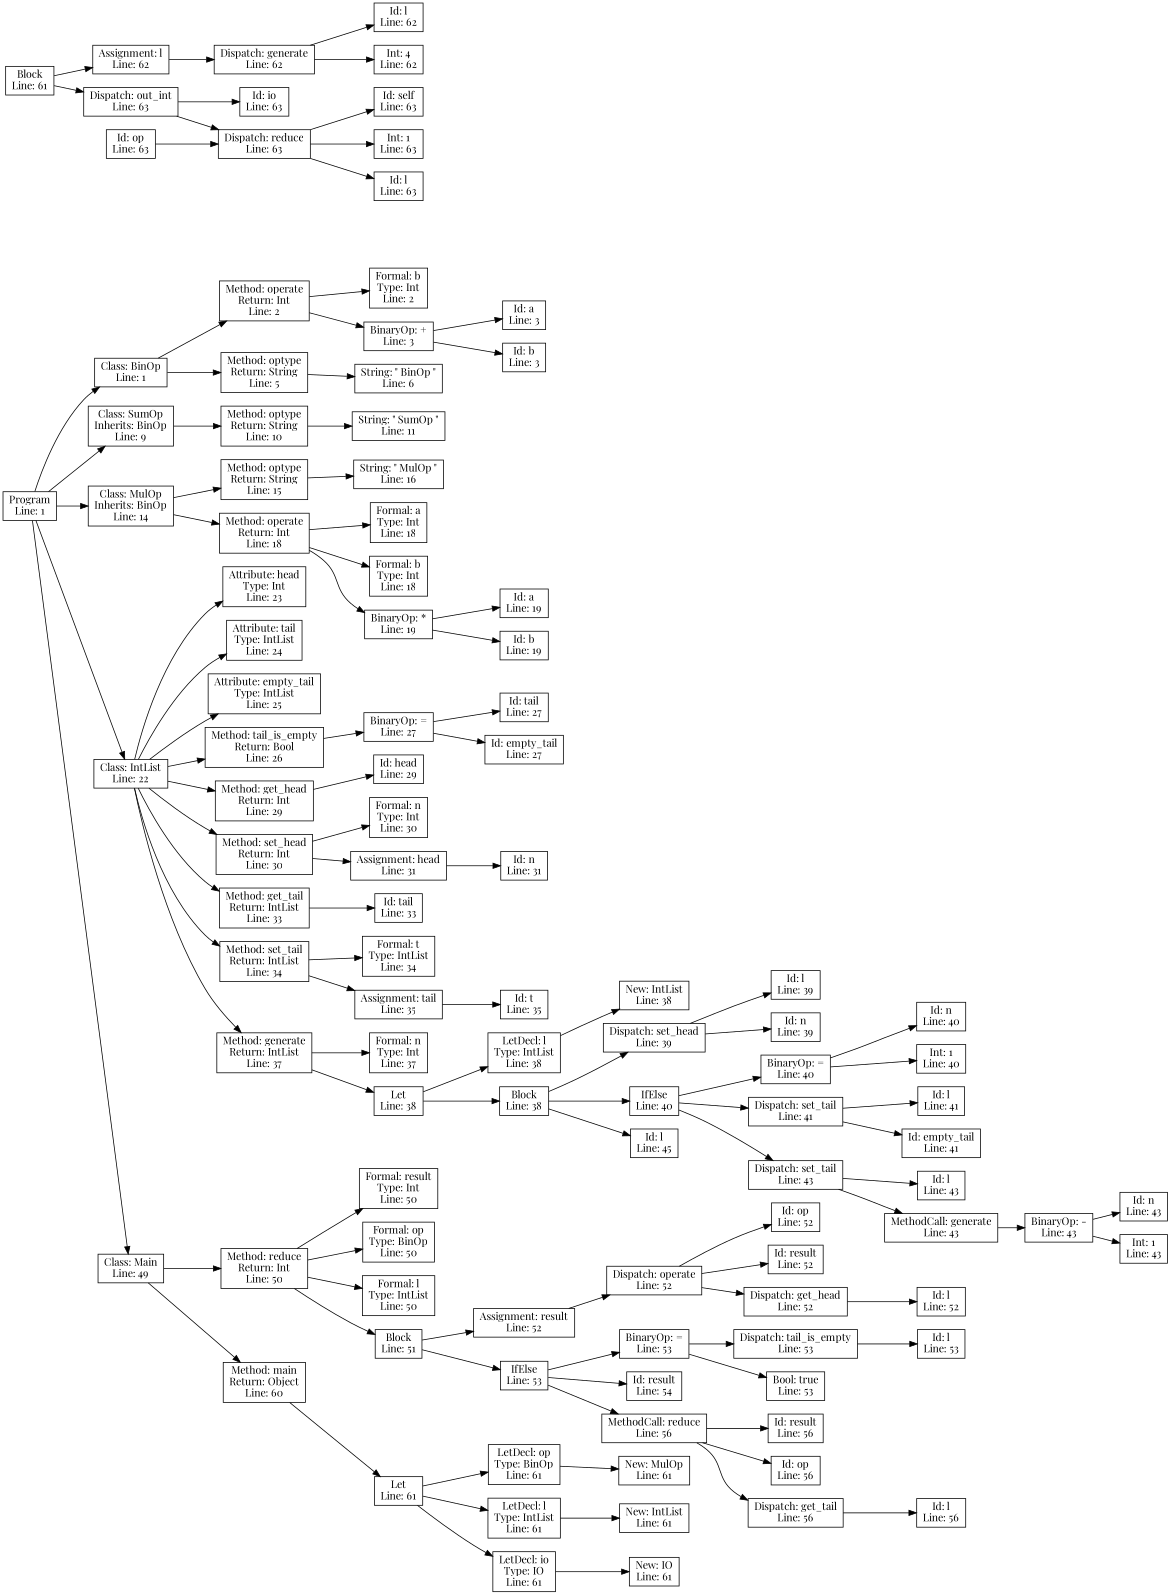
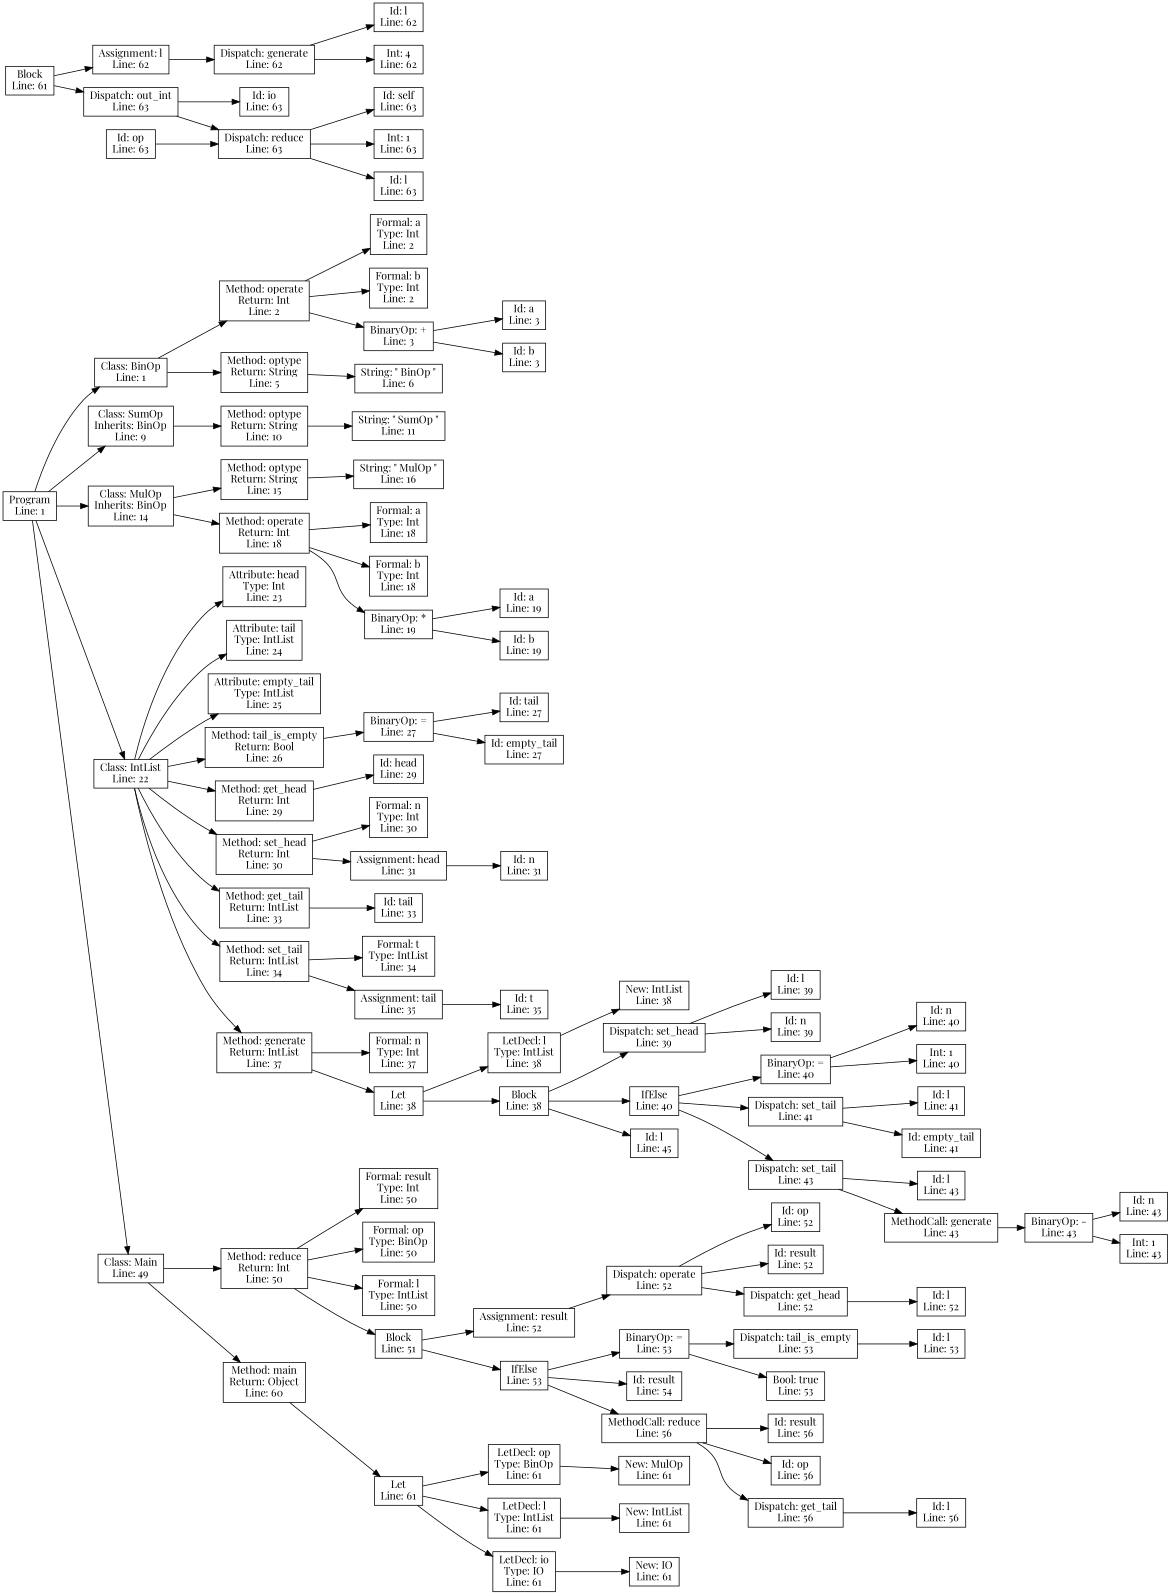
none -> (399, 235)
